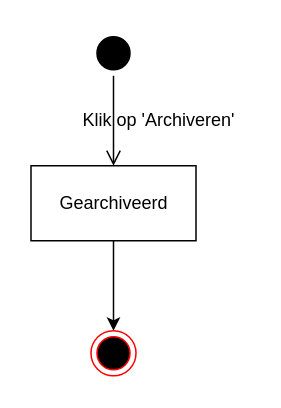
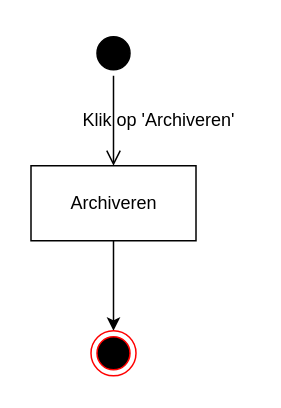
(114, 203) -> (114, 203)
